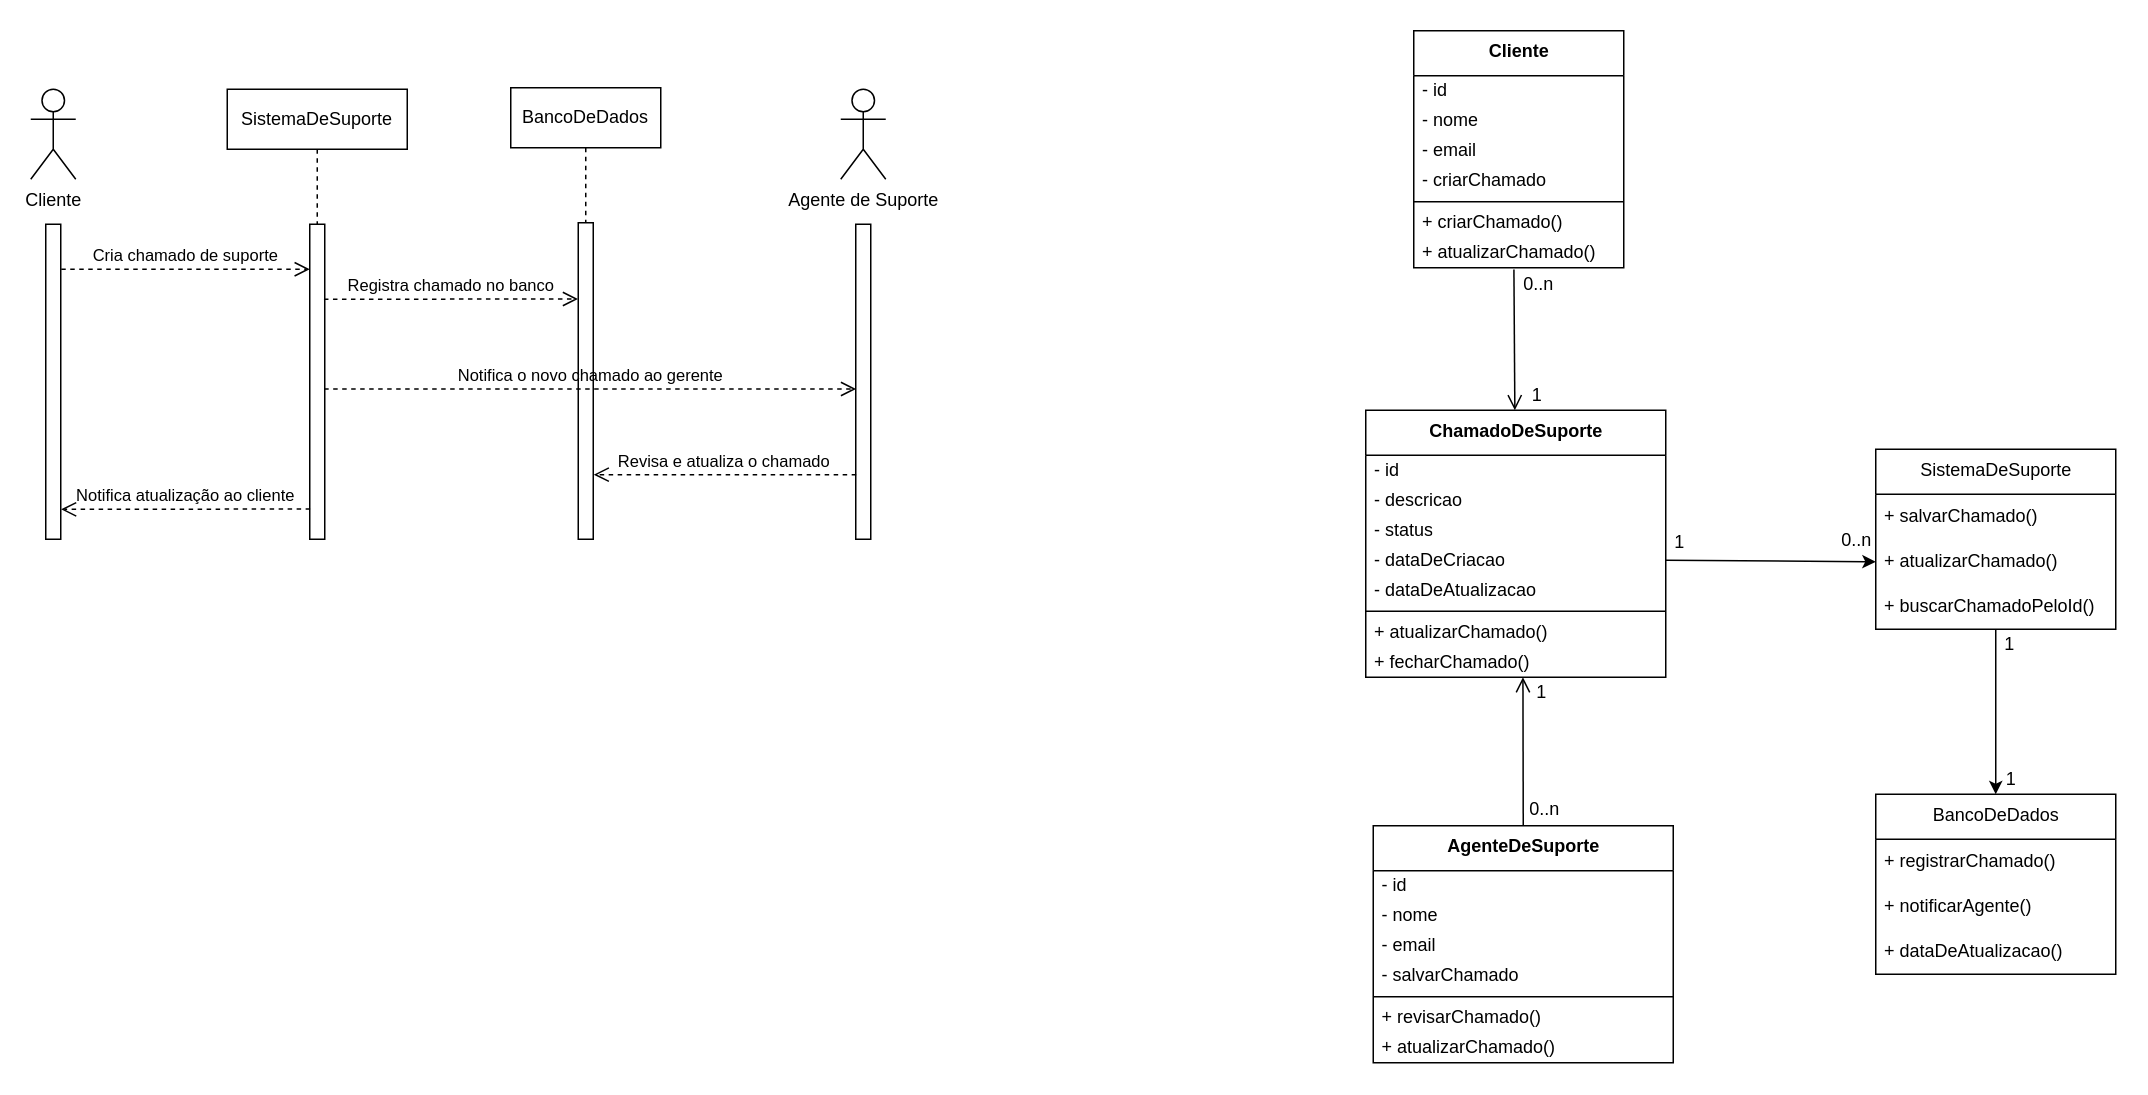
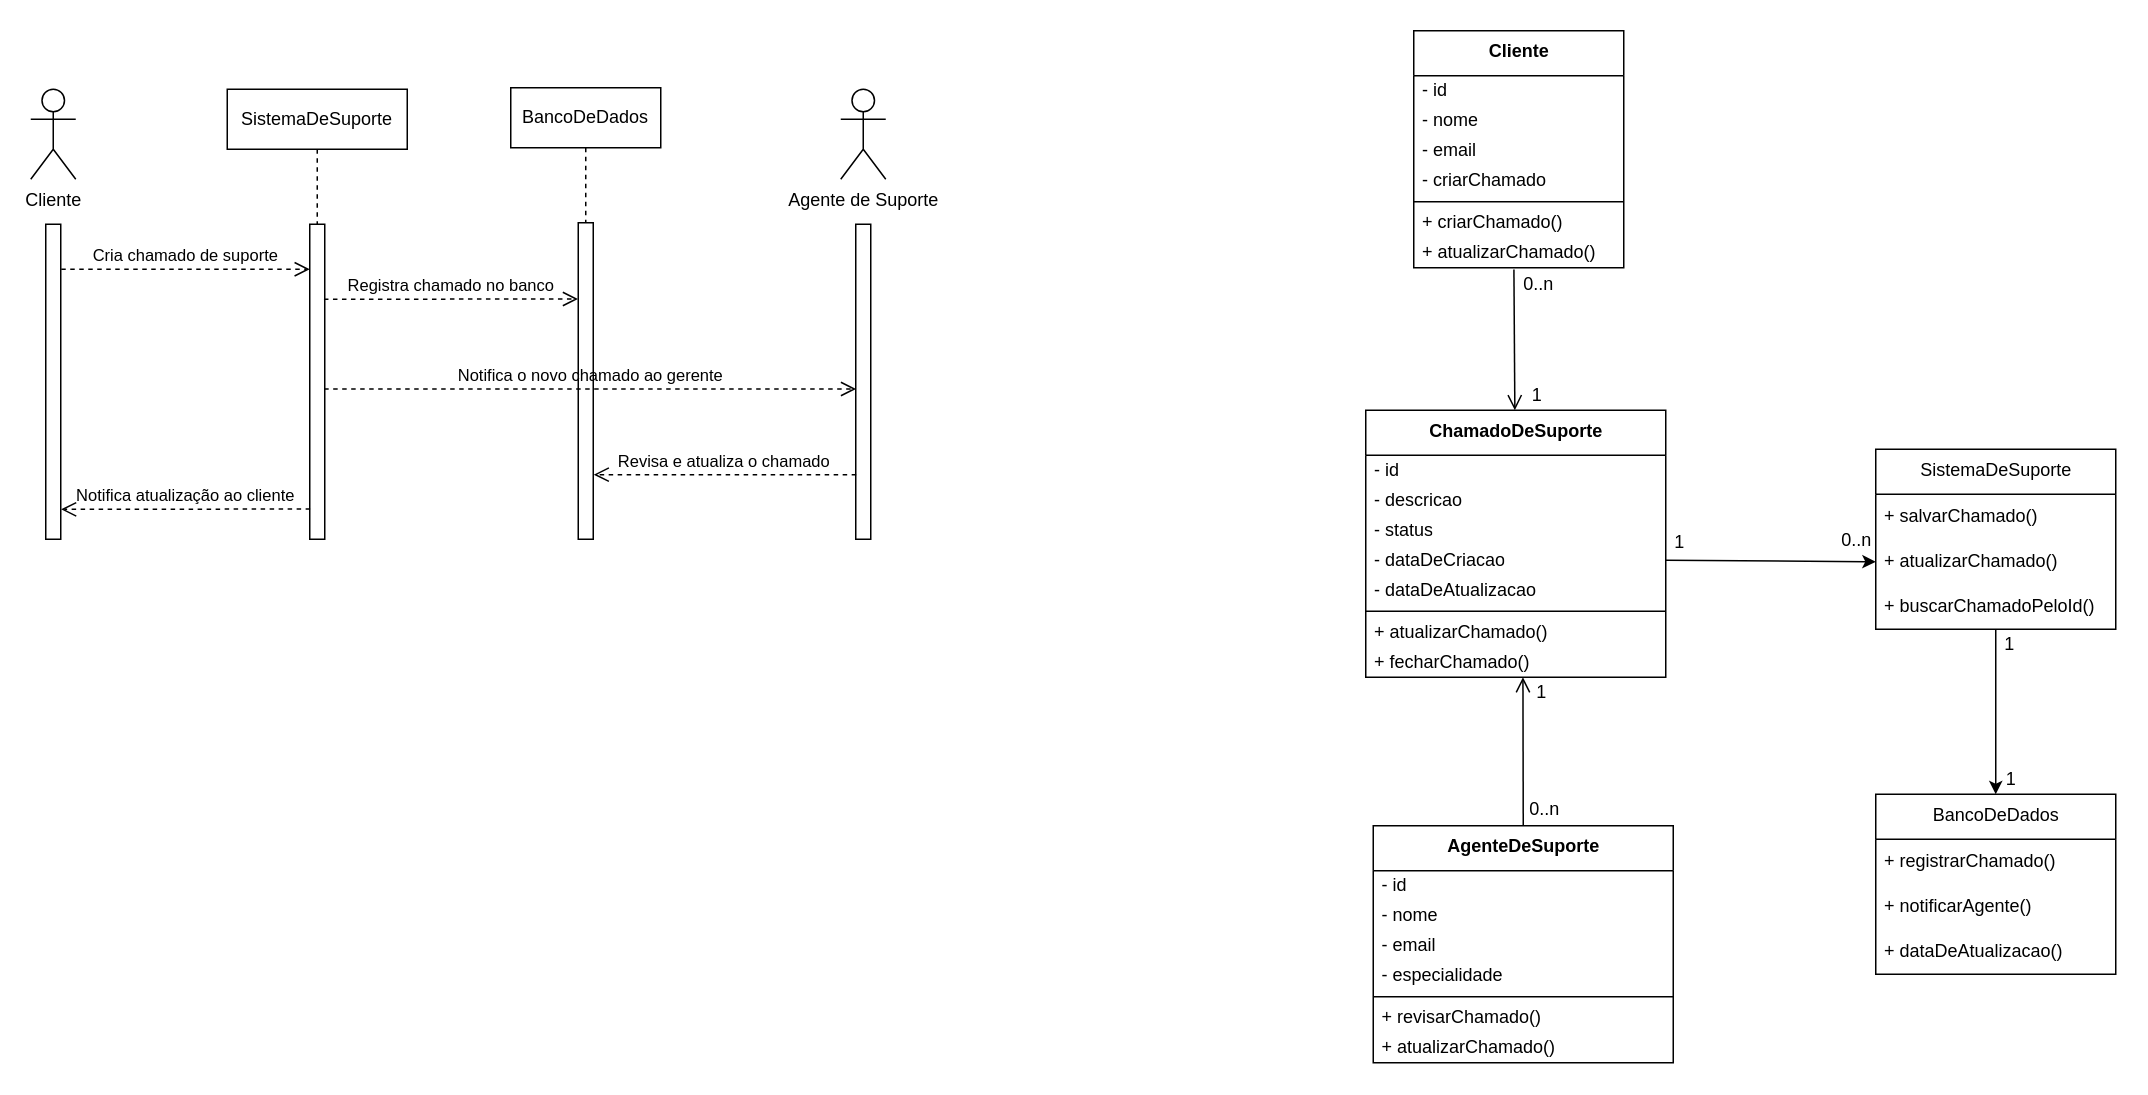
(1453, 976) -> (1448, 976)
